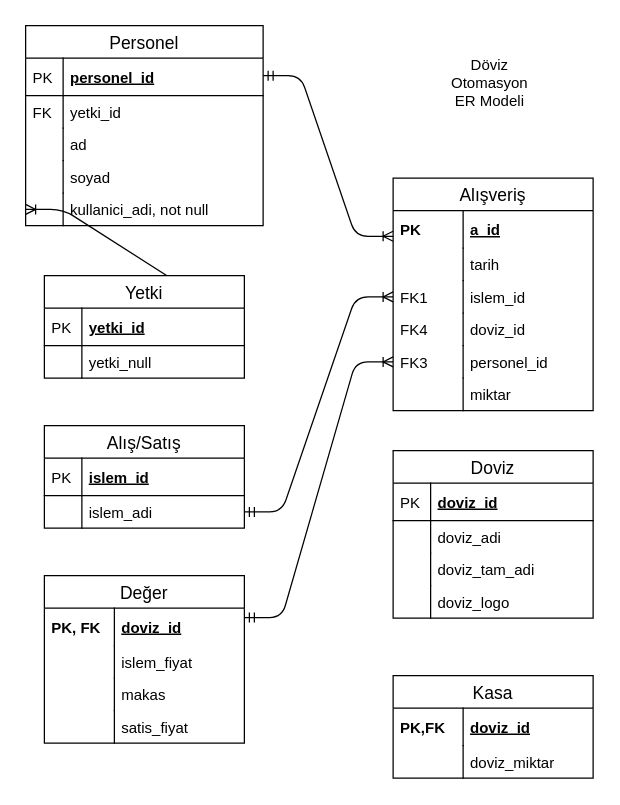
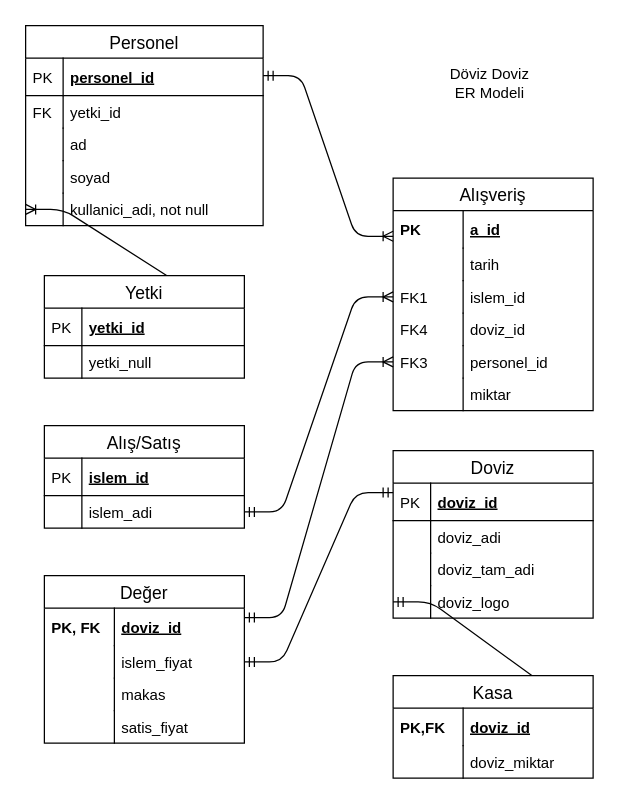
(490, 83) -> (490, 83)
none -> (319, 577)
none -> (494, 648)
